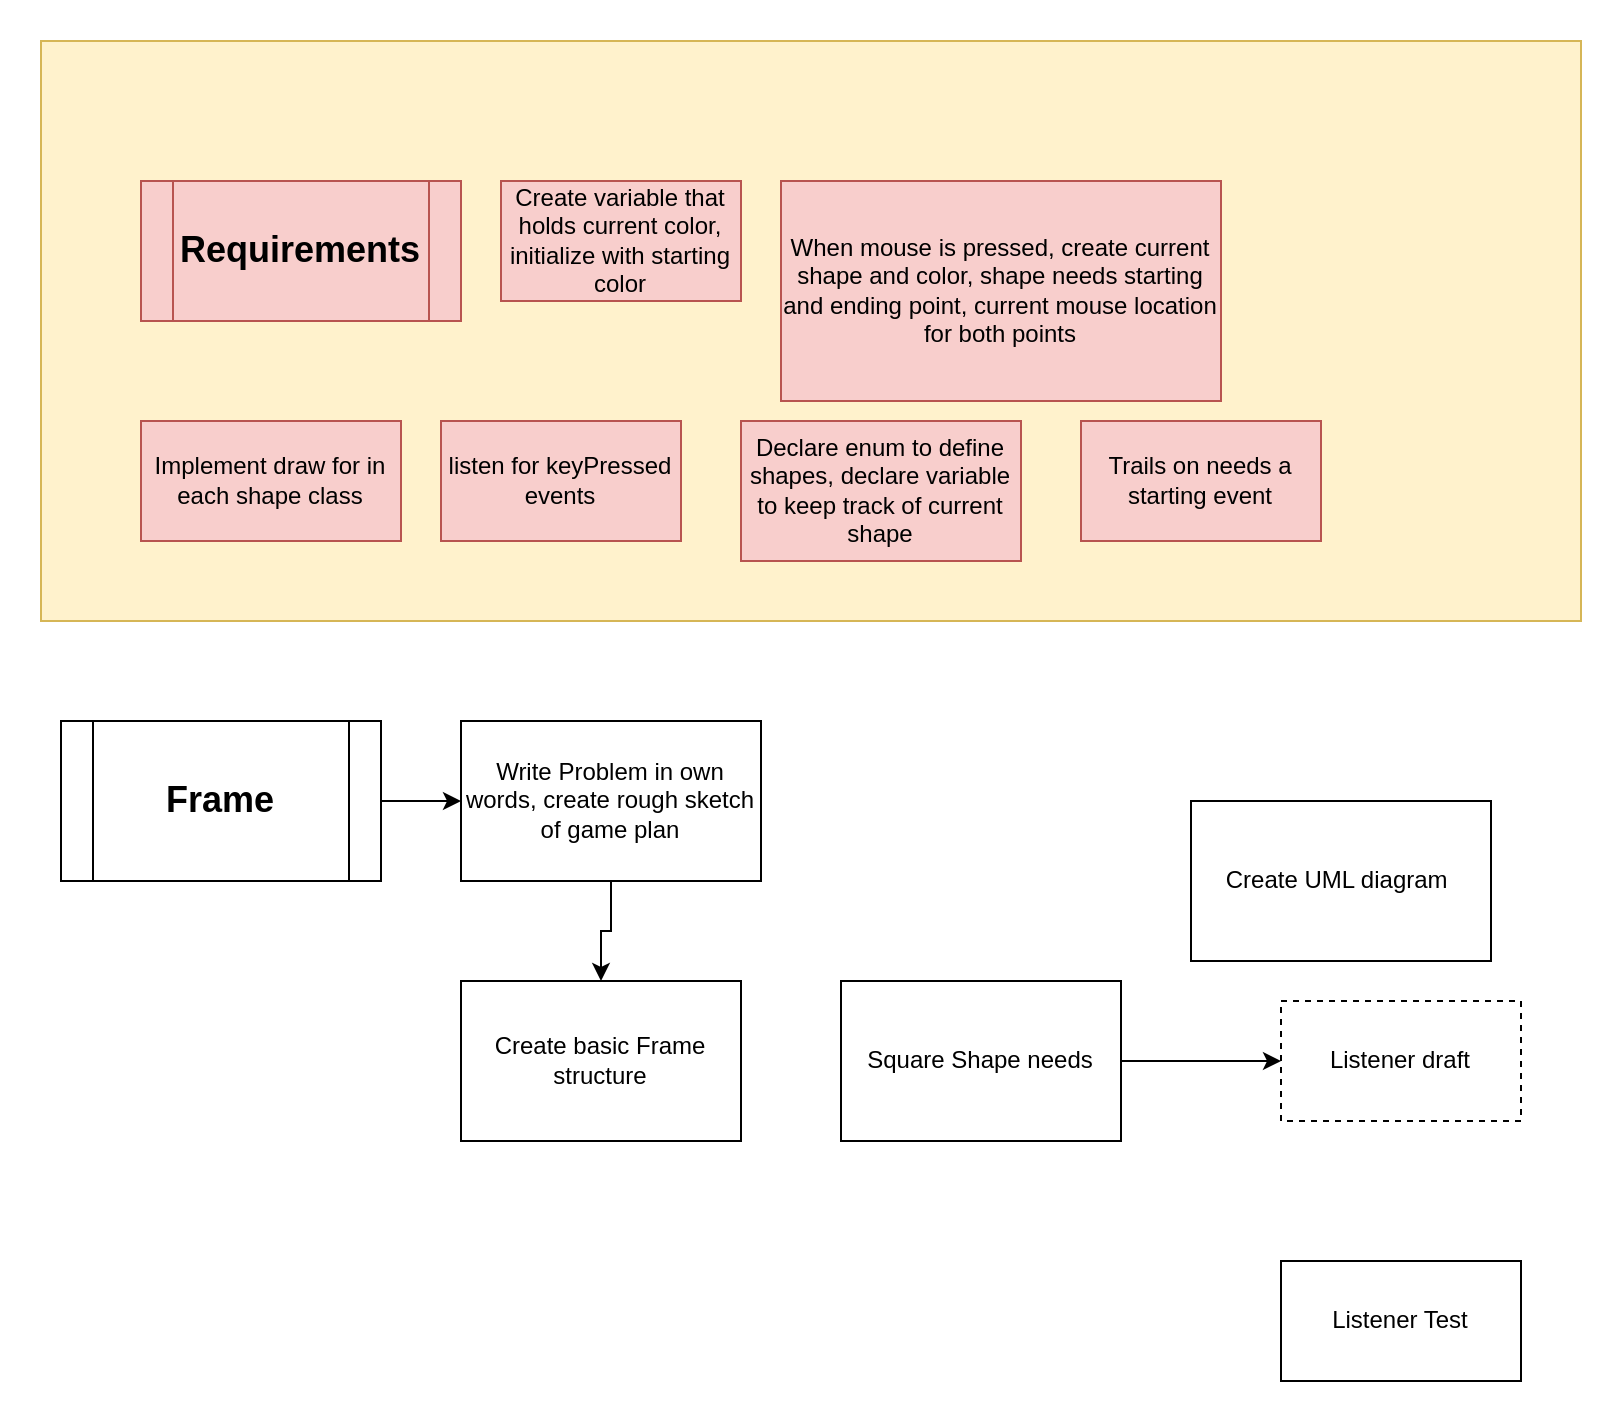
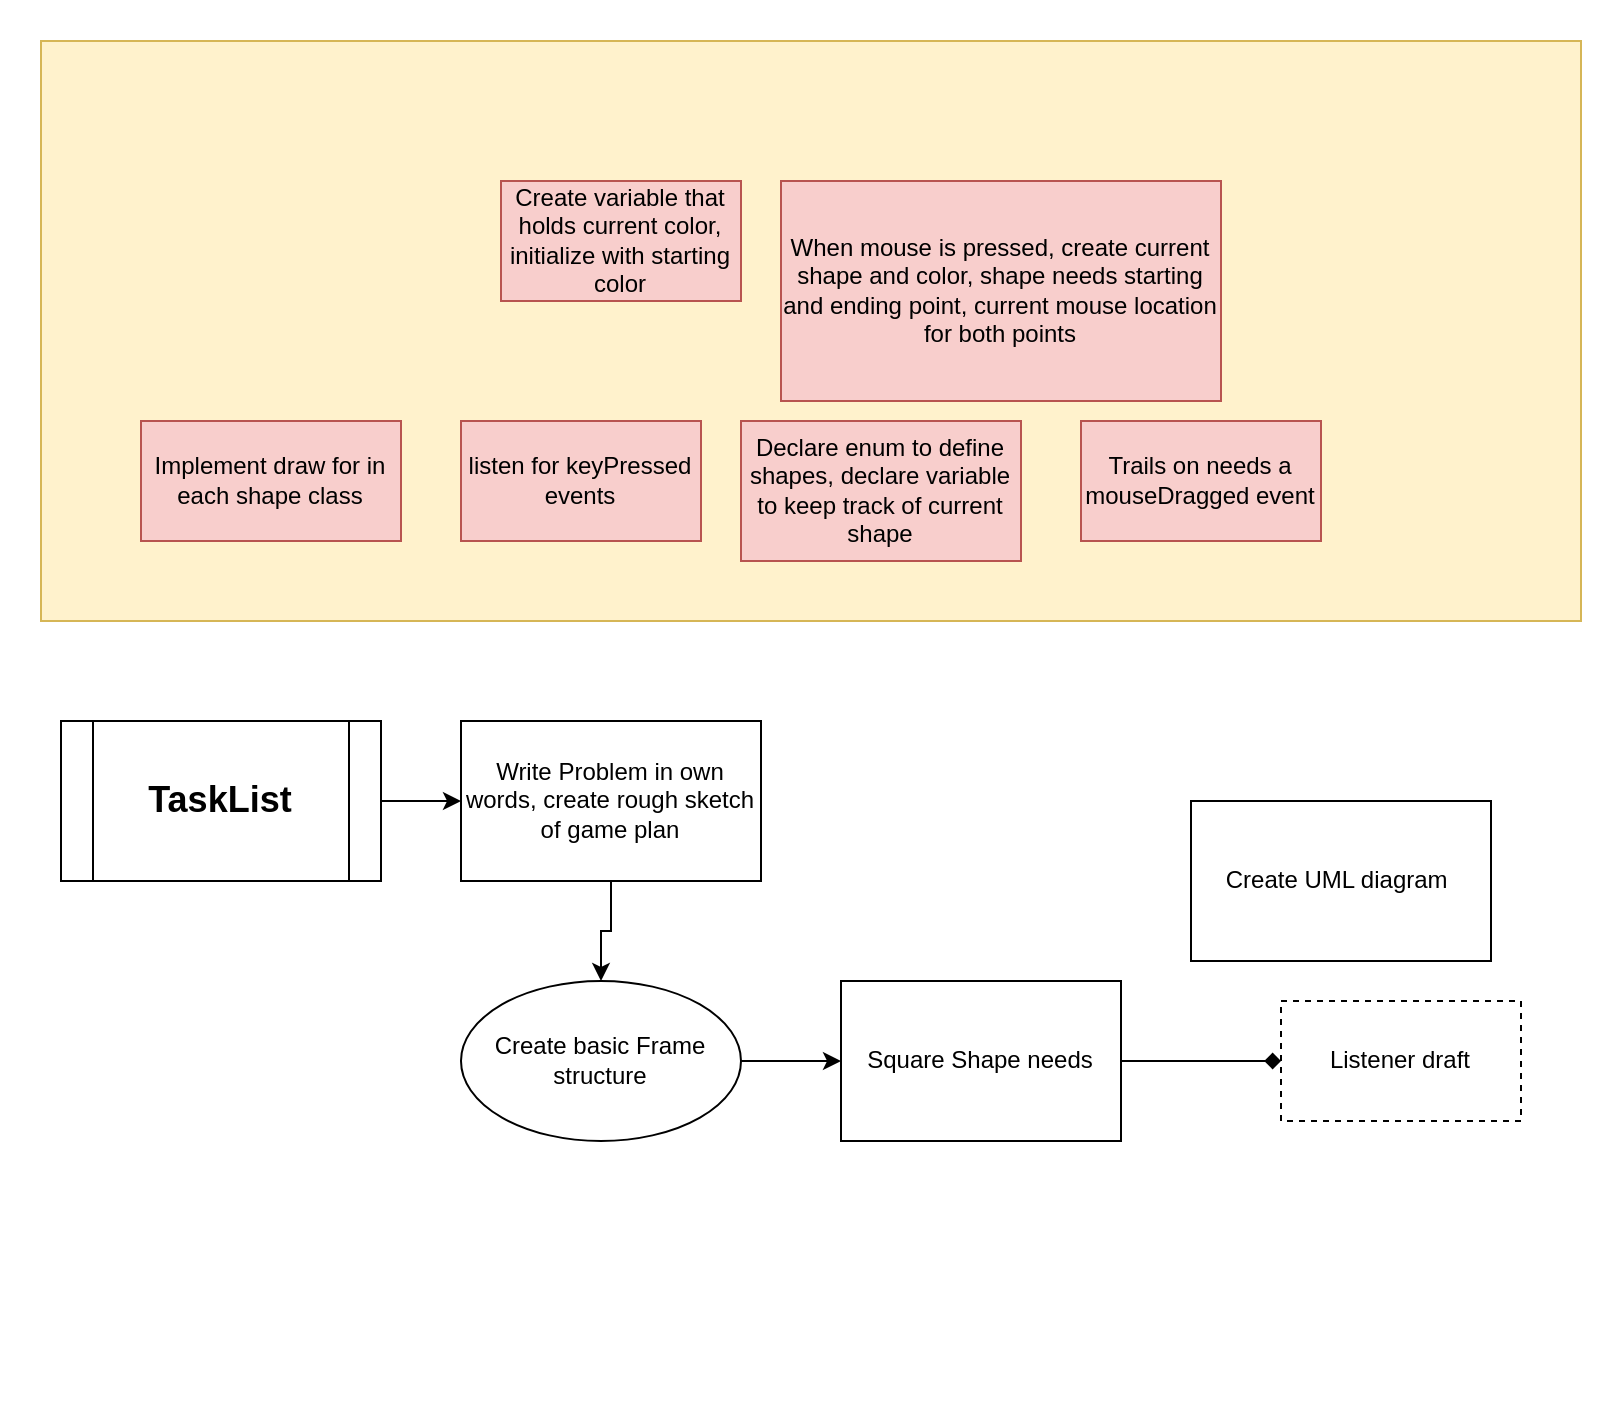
(301, 251) -> none
(561, 481) -> (581, 481)
(1201, 481) -> (1201, 481)
(221, 801) -> (221, 801)
(601, 1061) -> (601, 1061)
none -> (784, 1061)
(1266, 1061) -> (1265, 1061)
(1401, 1321) -> none
